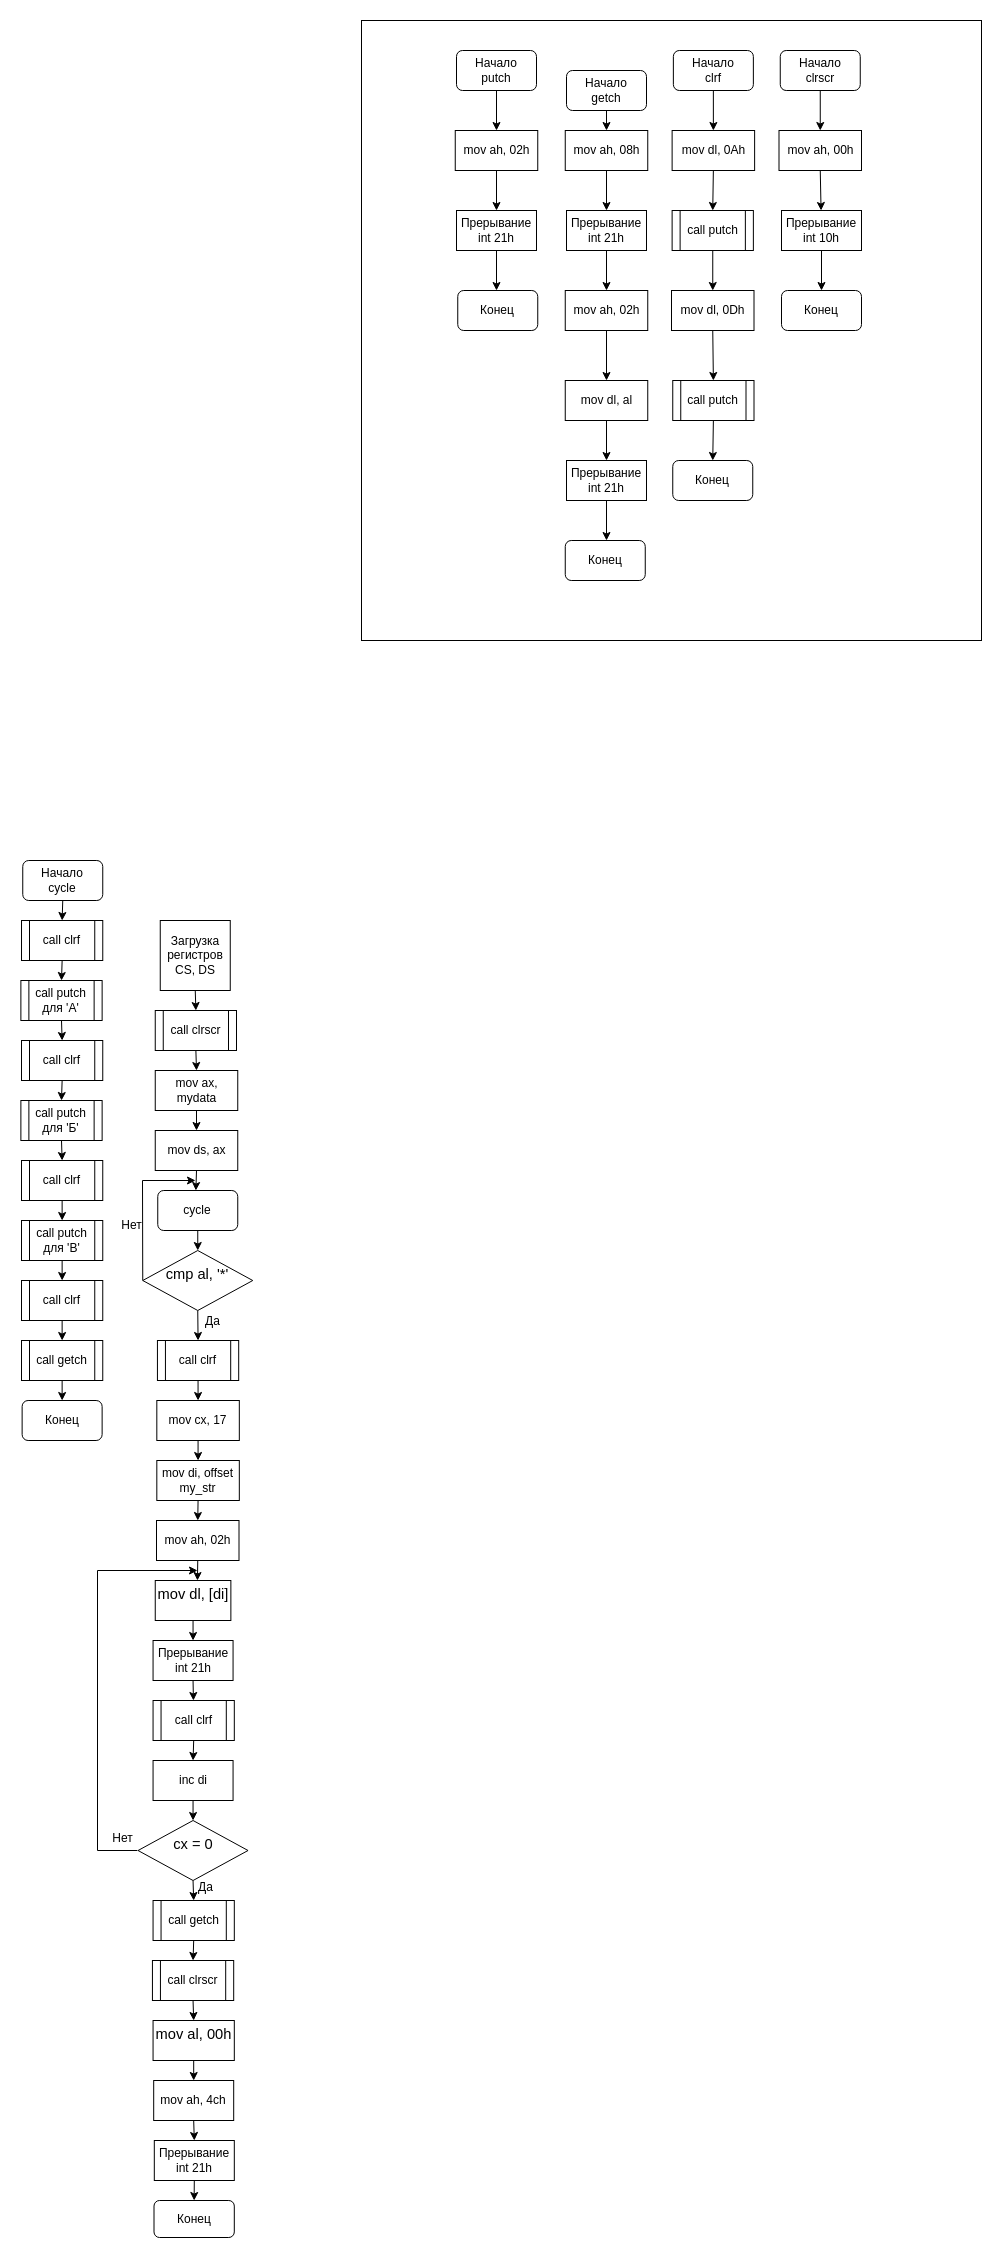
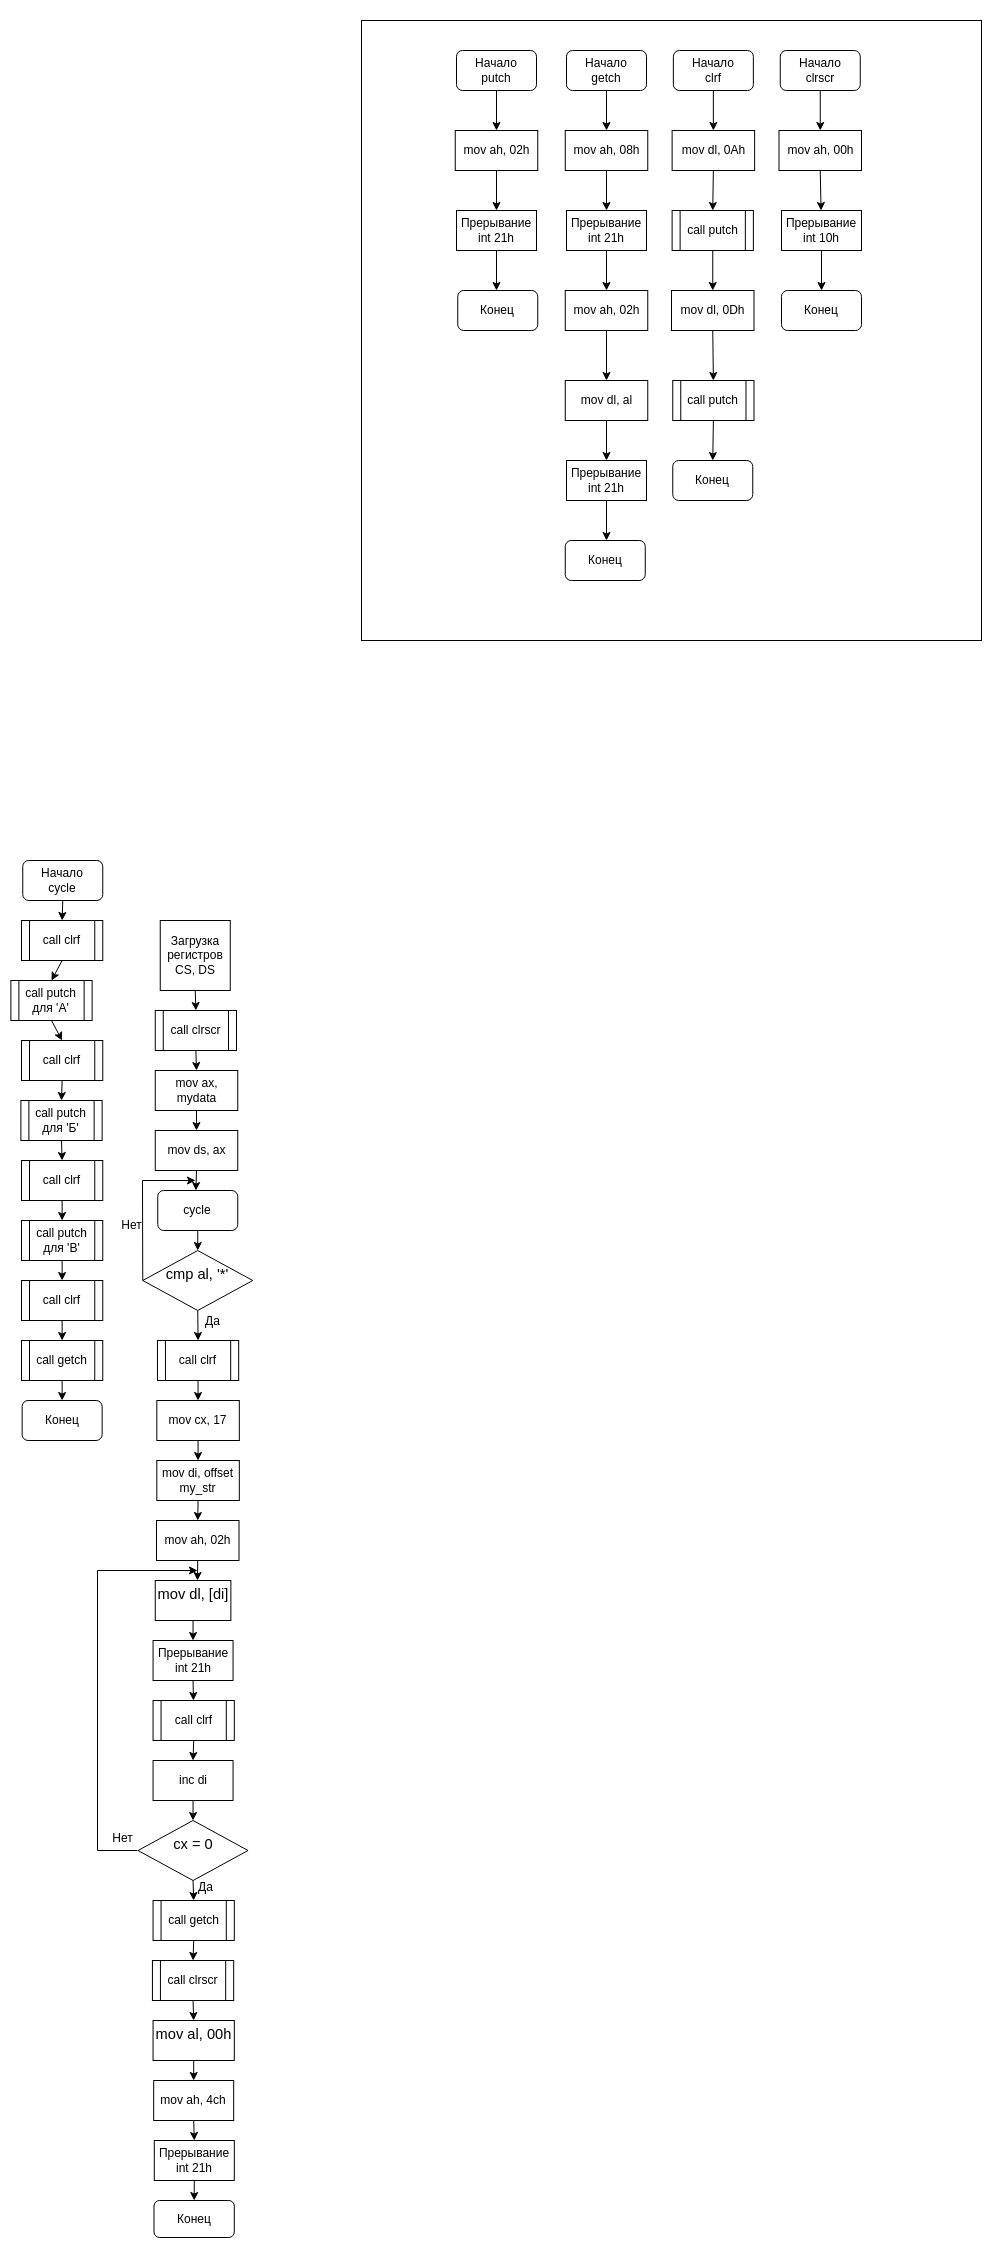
(607, 91) -> (607, 71)
(62, 1001) -> (52, 1001)
